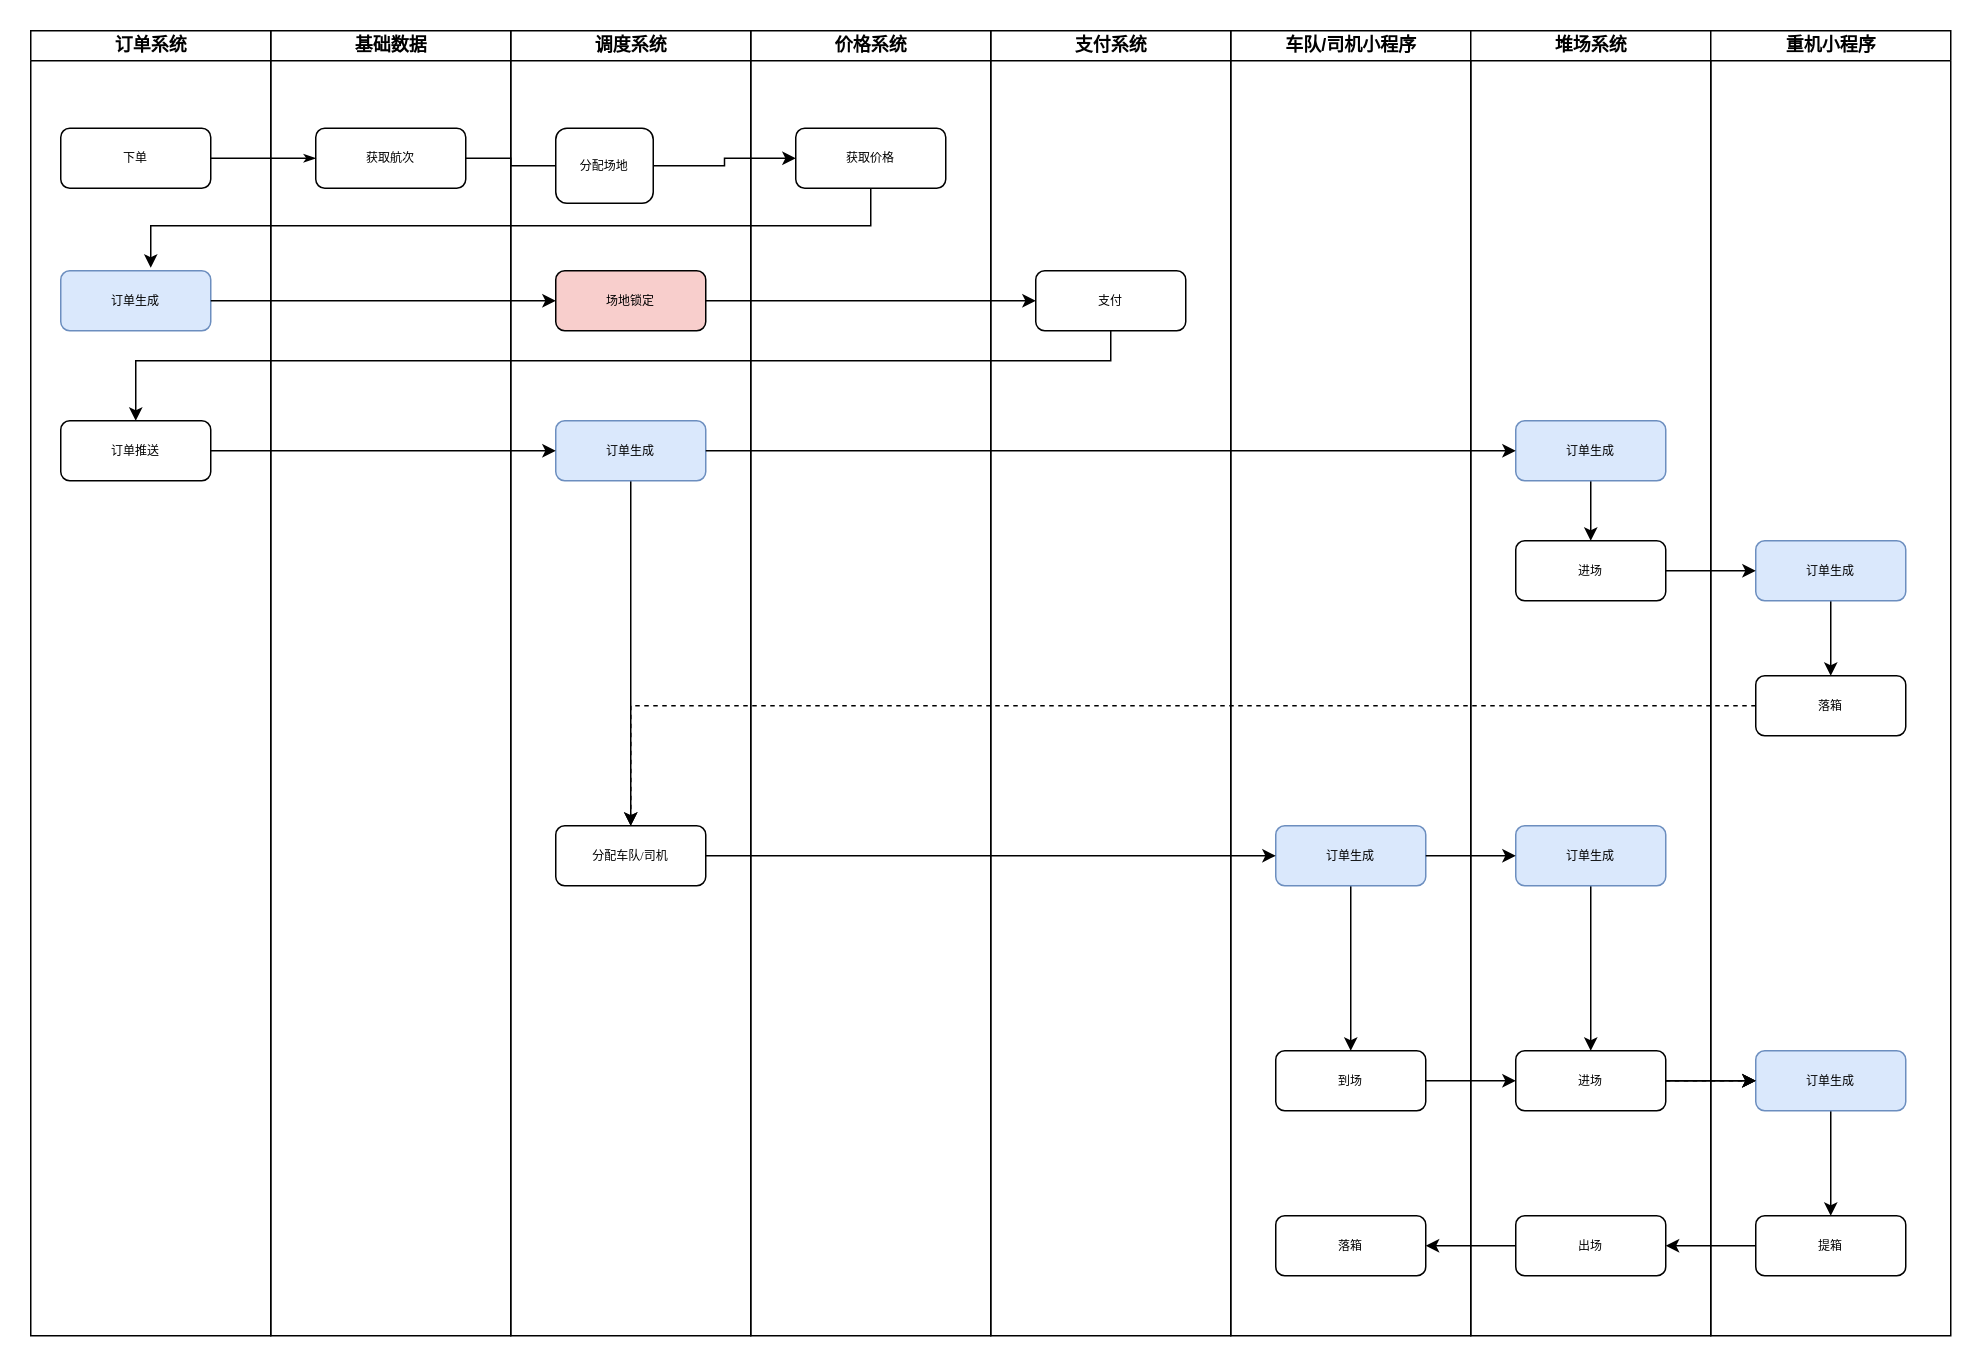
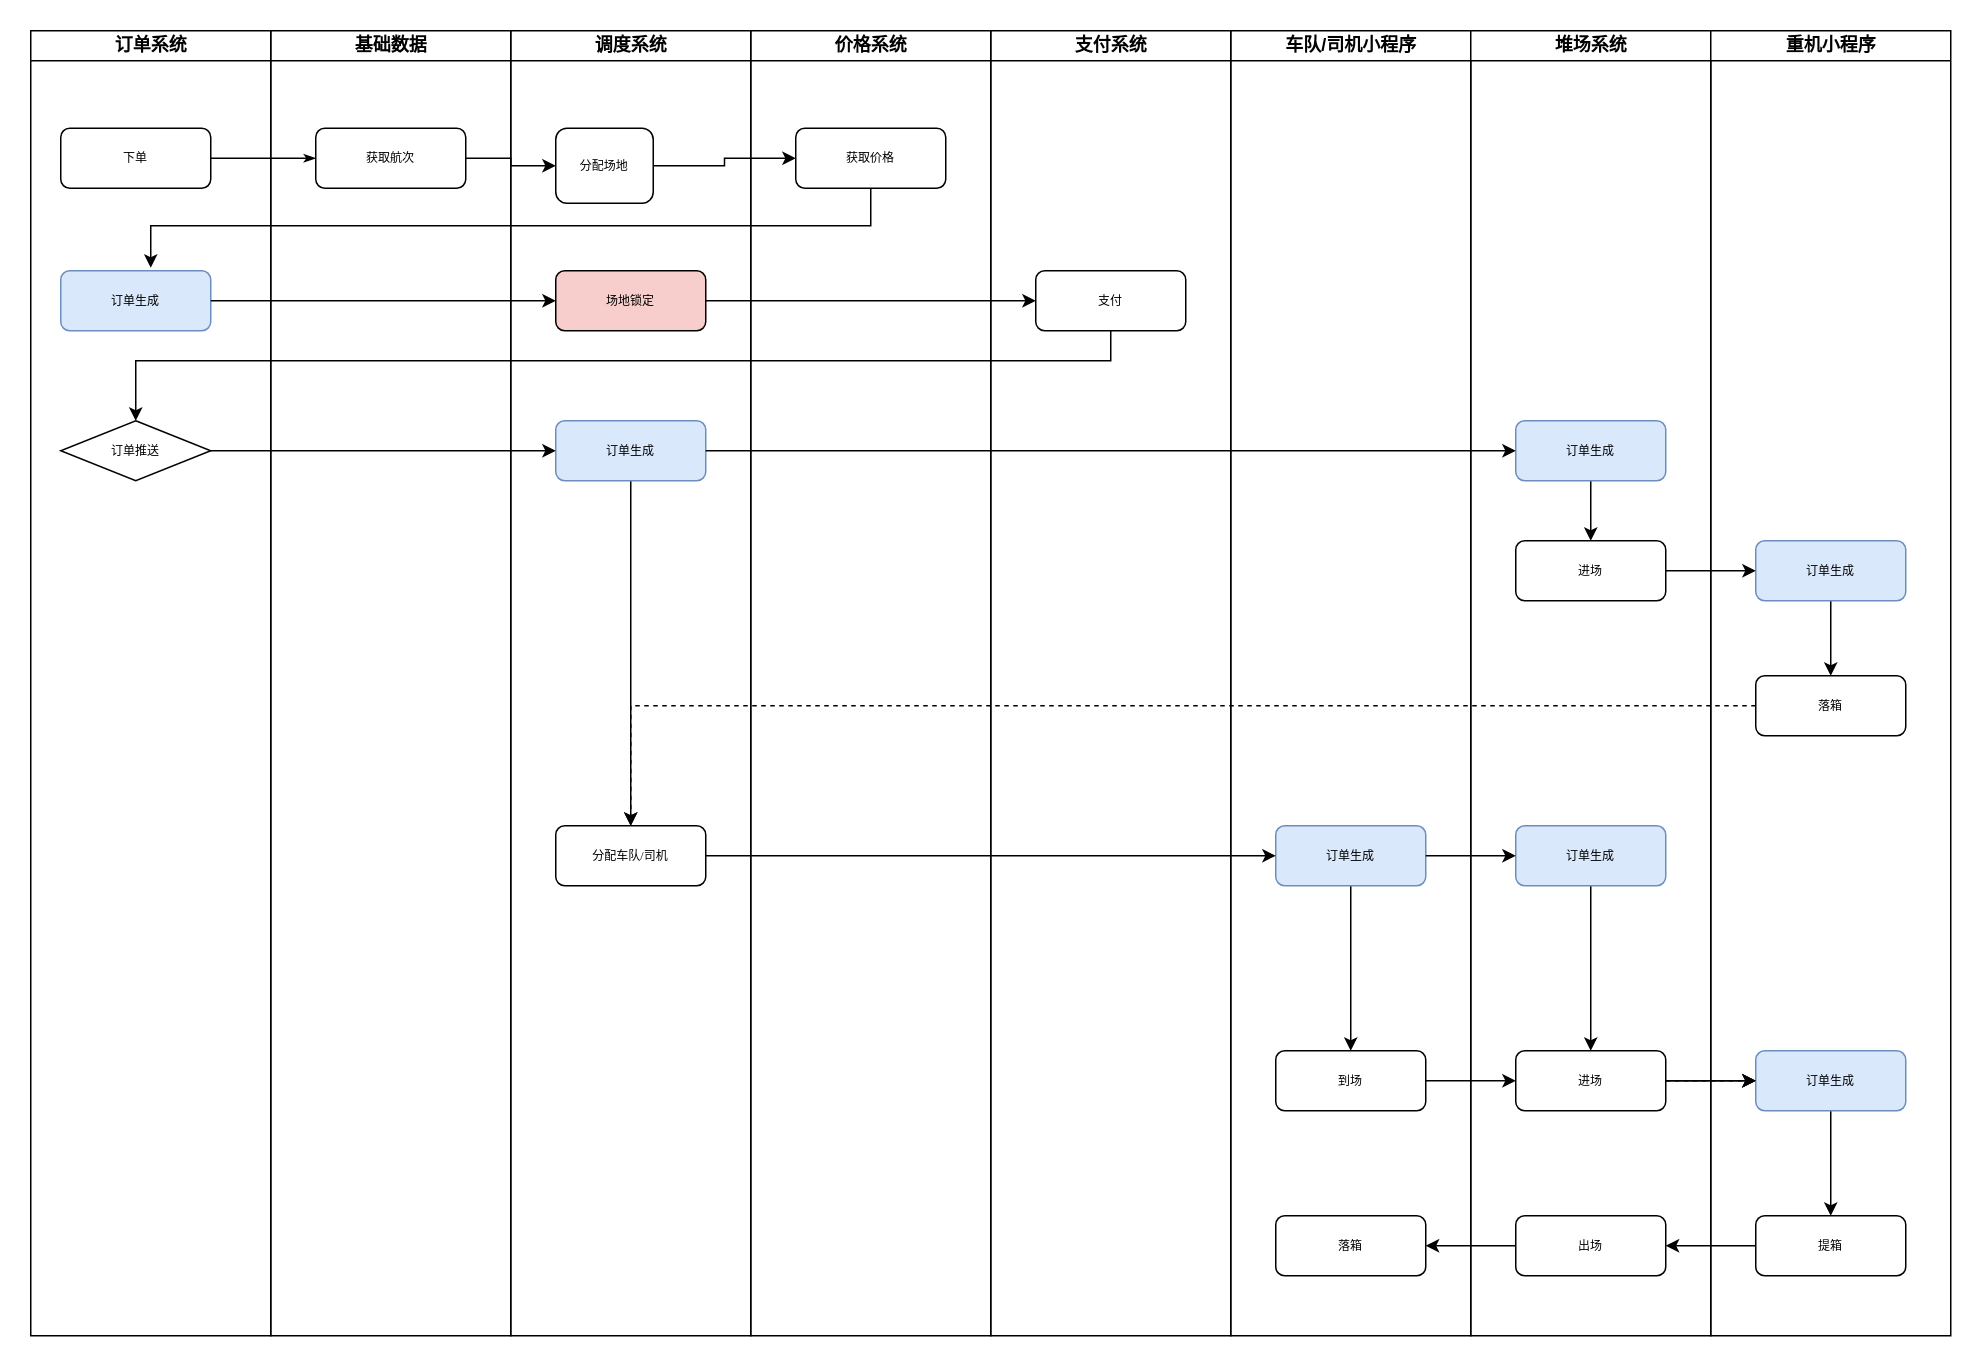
(548, 166) -> (544, 166)
(136, 451) -> (136, 451)
